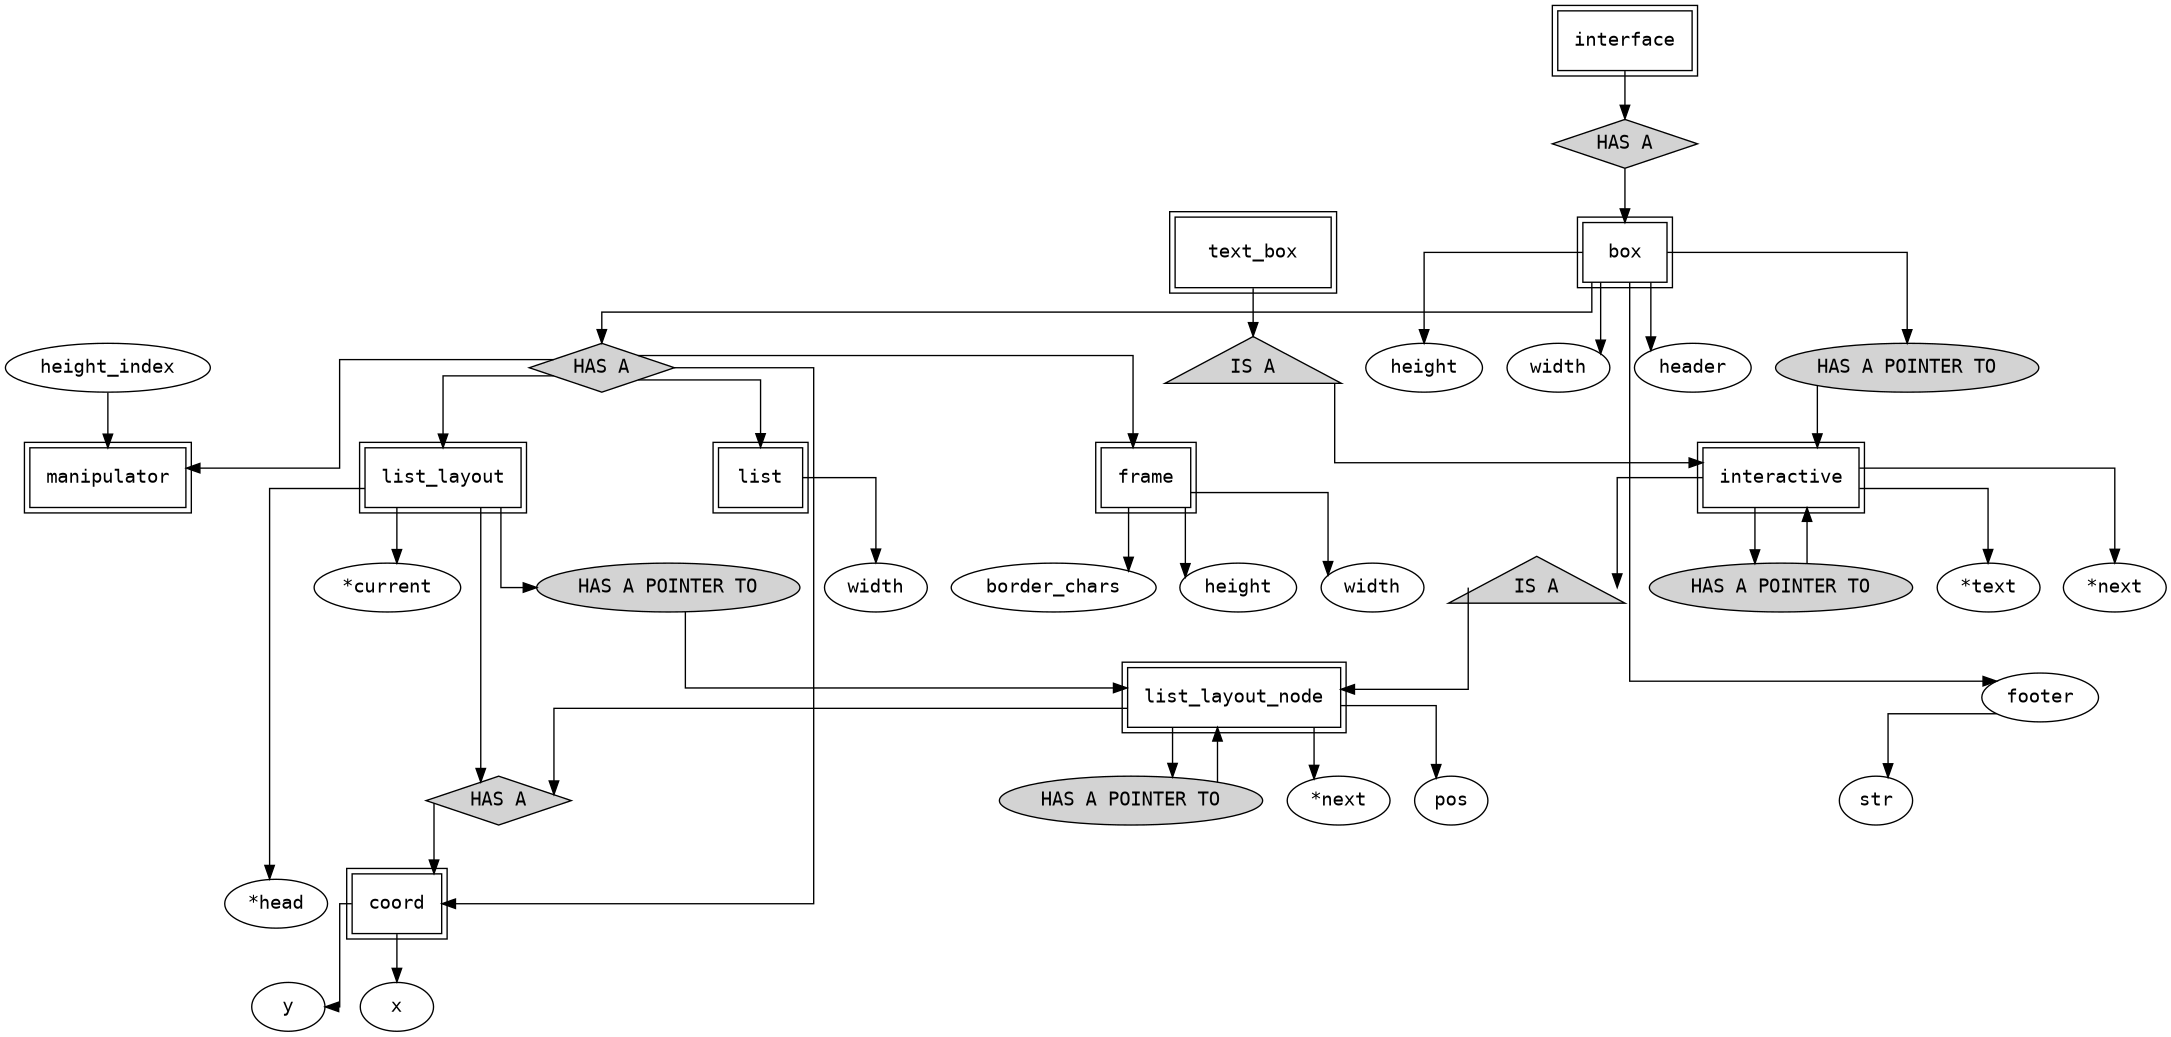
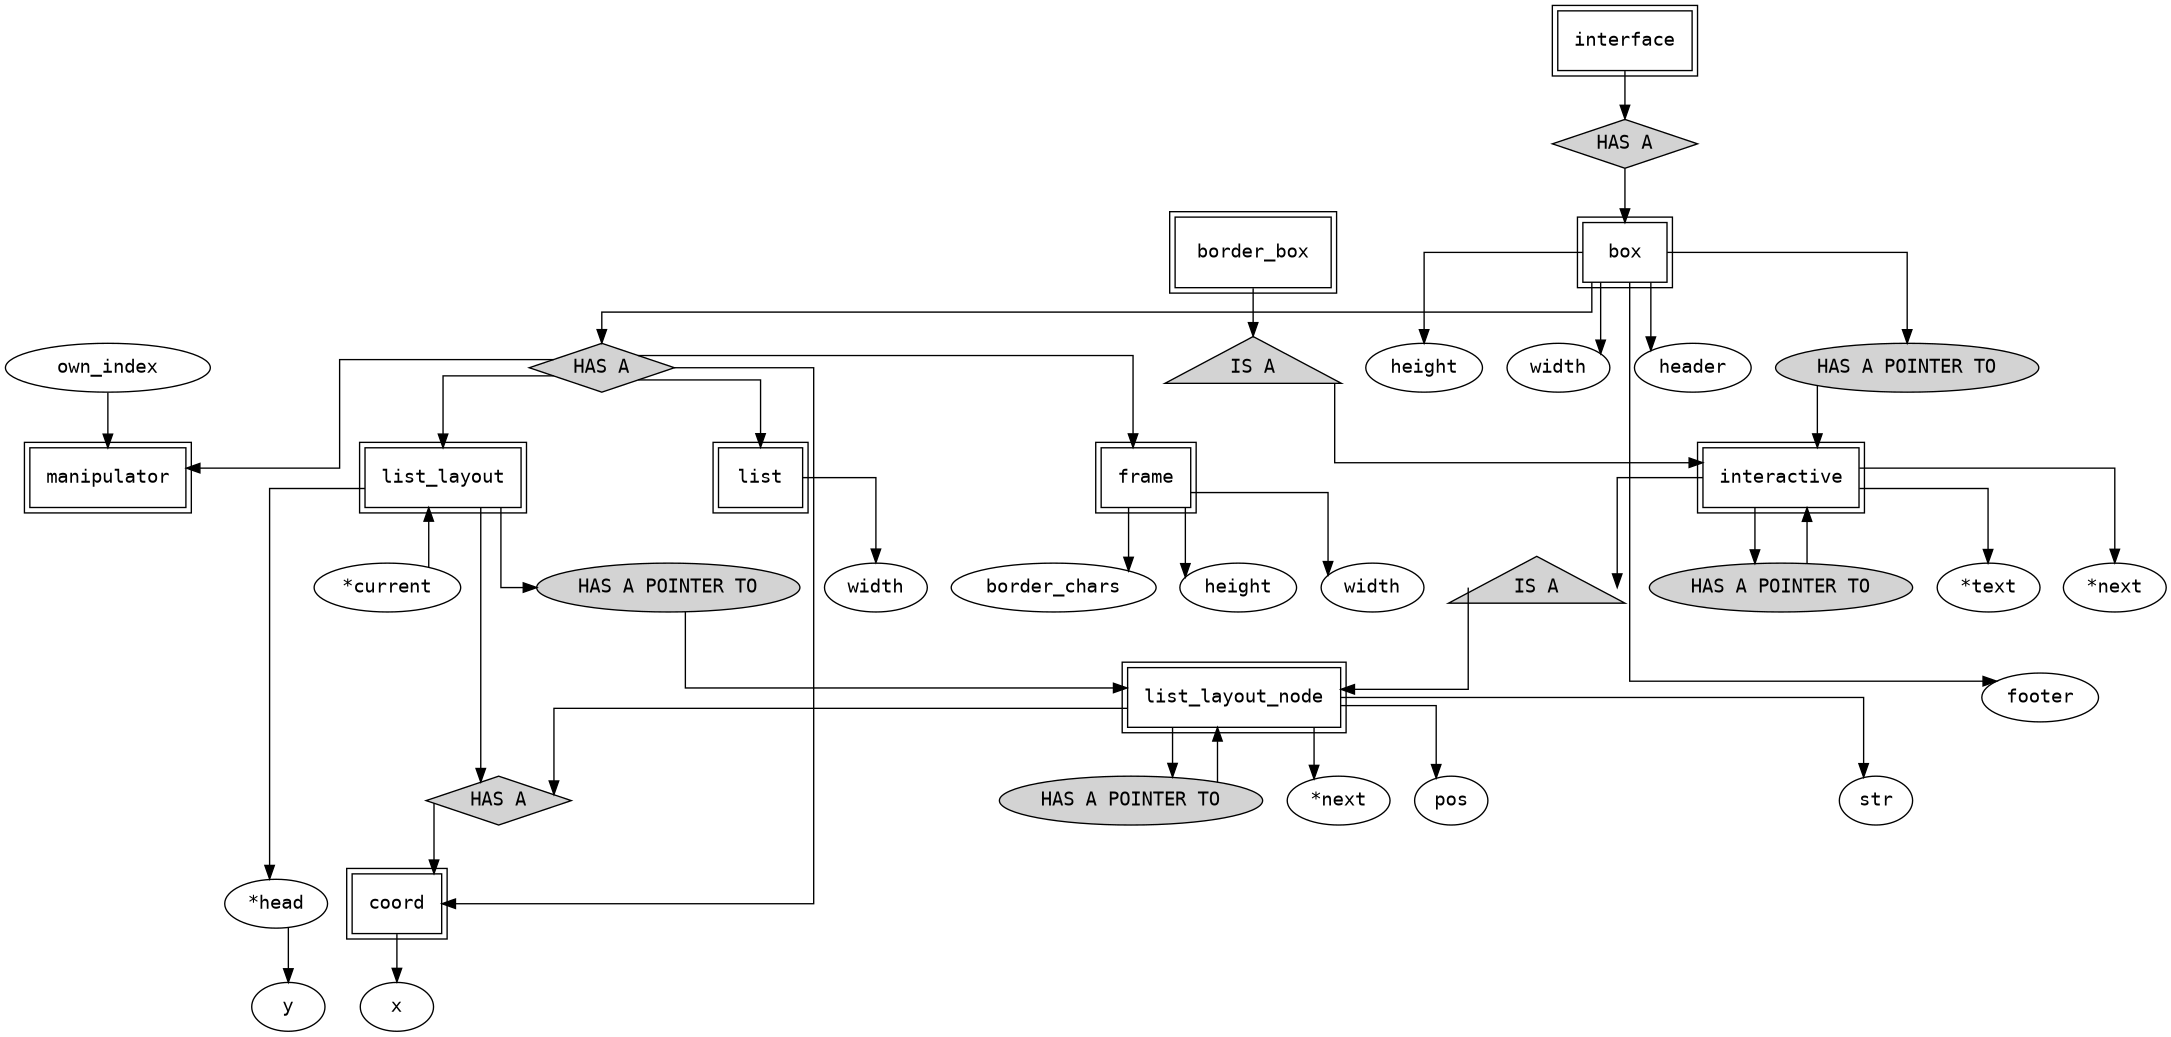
(1253, 252) -> (1253, 252)
(108, 368) -> (108, 368)
(397, 529) -> (429, 544)
(1917, 714) -> (1635, 697)
(340, 950) -> (288, 948)
